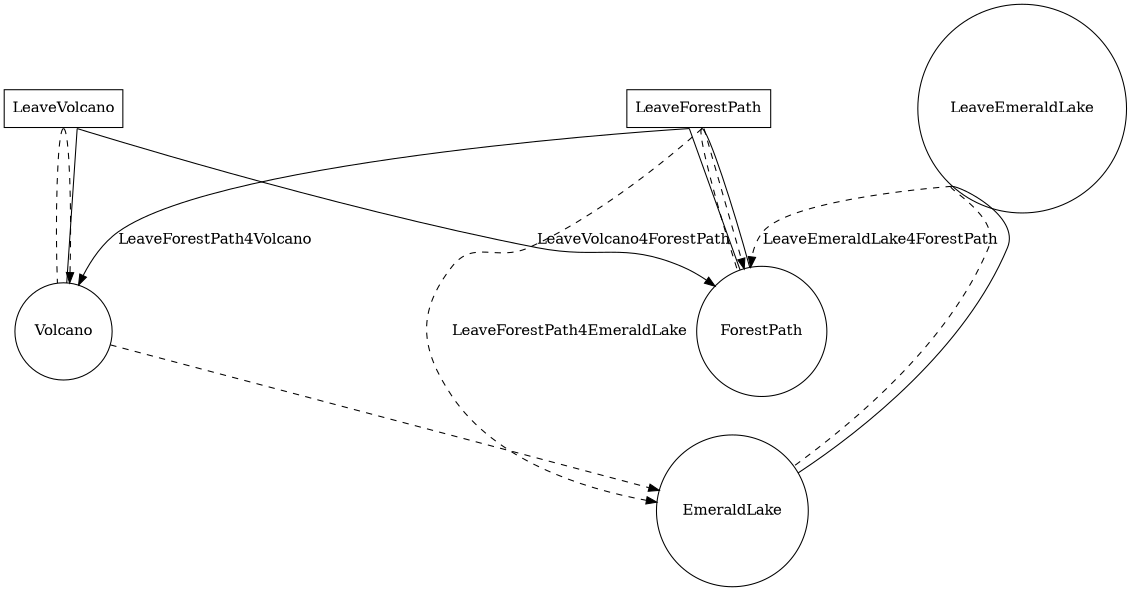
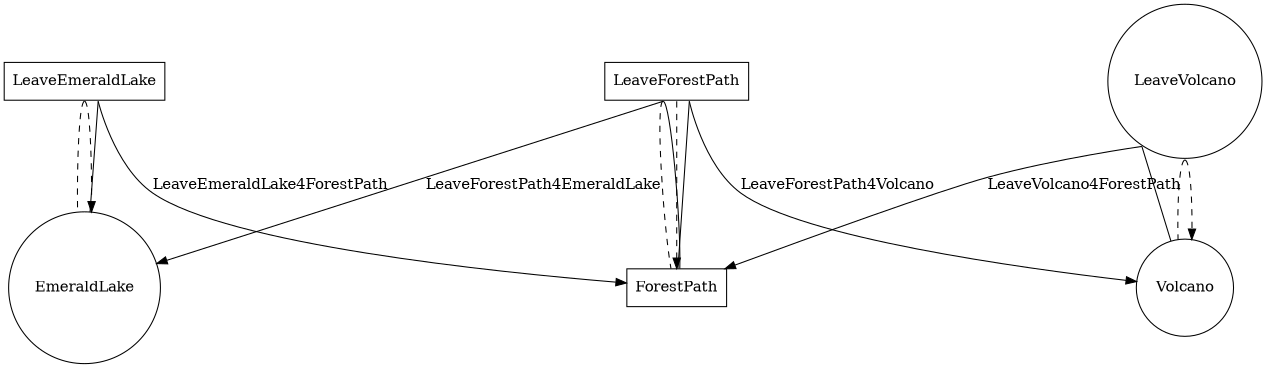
(64, 109) -> (1185, 81)
(1022, 109) -> (85, 81)
(841, 201) -> (327, 246)
(433, 298) -> (415, 181)
(762, 331) -> (677, 288)
(380, 416) -> (90, 128)
